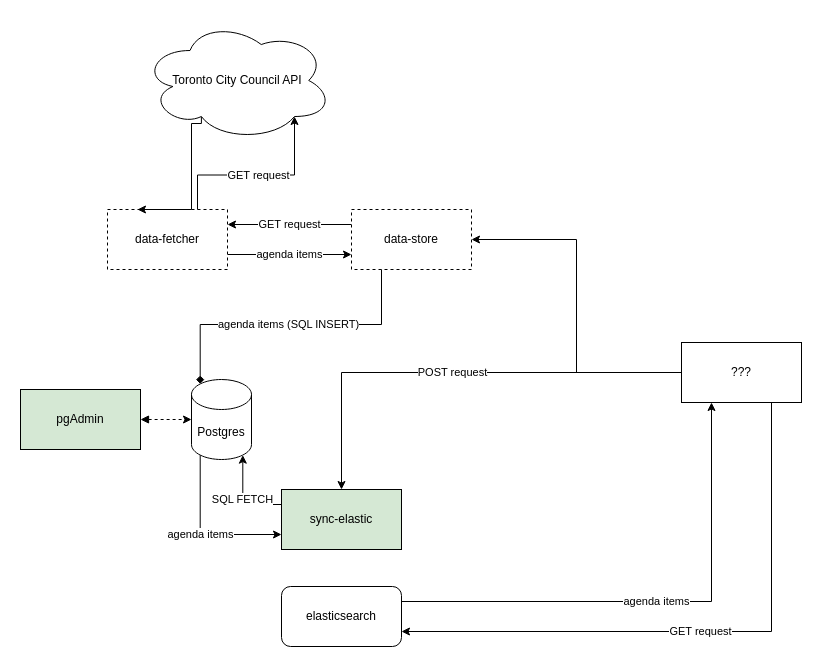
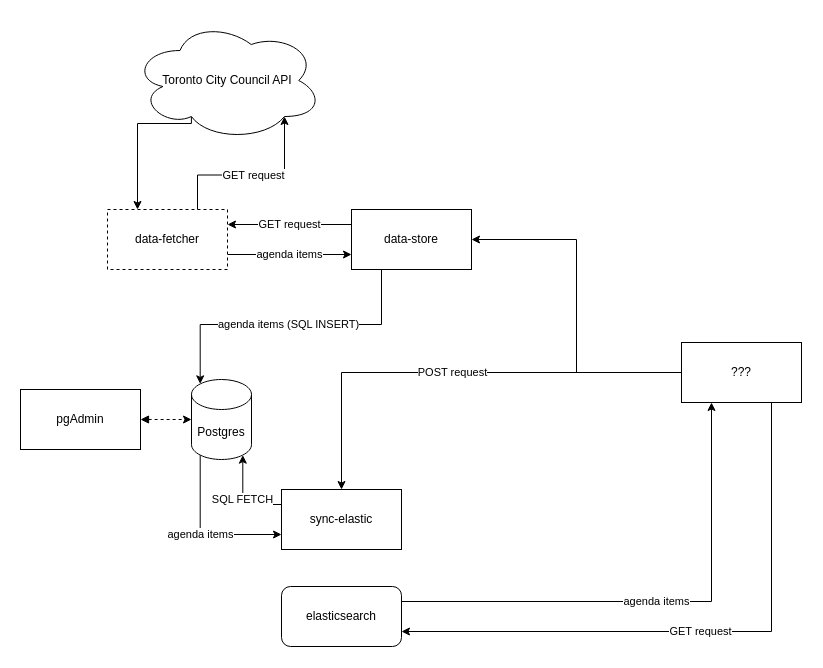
(238, 81) -> (228, 81)
(412, 240) -> (412, 240)
(200, 375) -> (200, 375)
(81, 420) -> (81, 420)
(342, 520) -> (342, 520)
